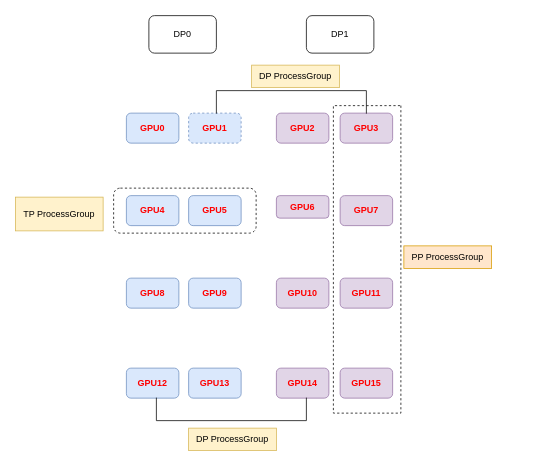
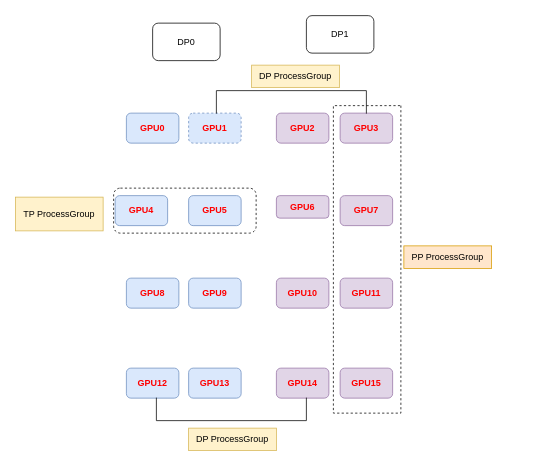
(183, 34) -> (186, 42)
(153, 210) -> (141, 210)
